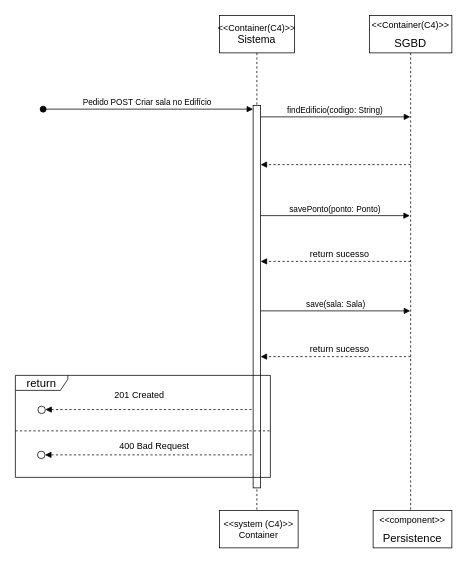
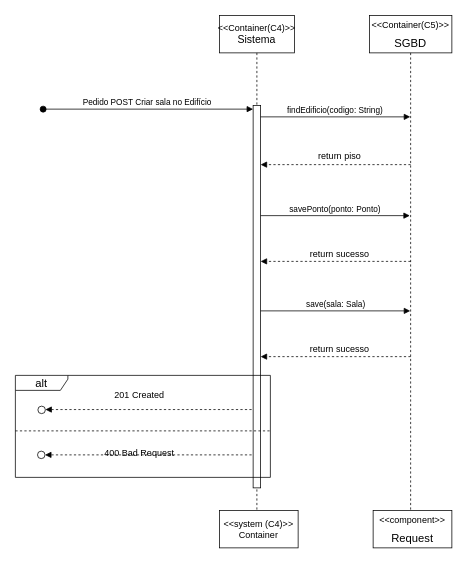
(411, 34) -> (411, 34)
none -> (339, 156)
(42, 383) -> (42, 383)
(154, 451) -> (139, 459)
(413, 529) -> (413, 529)
